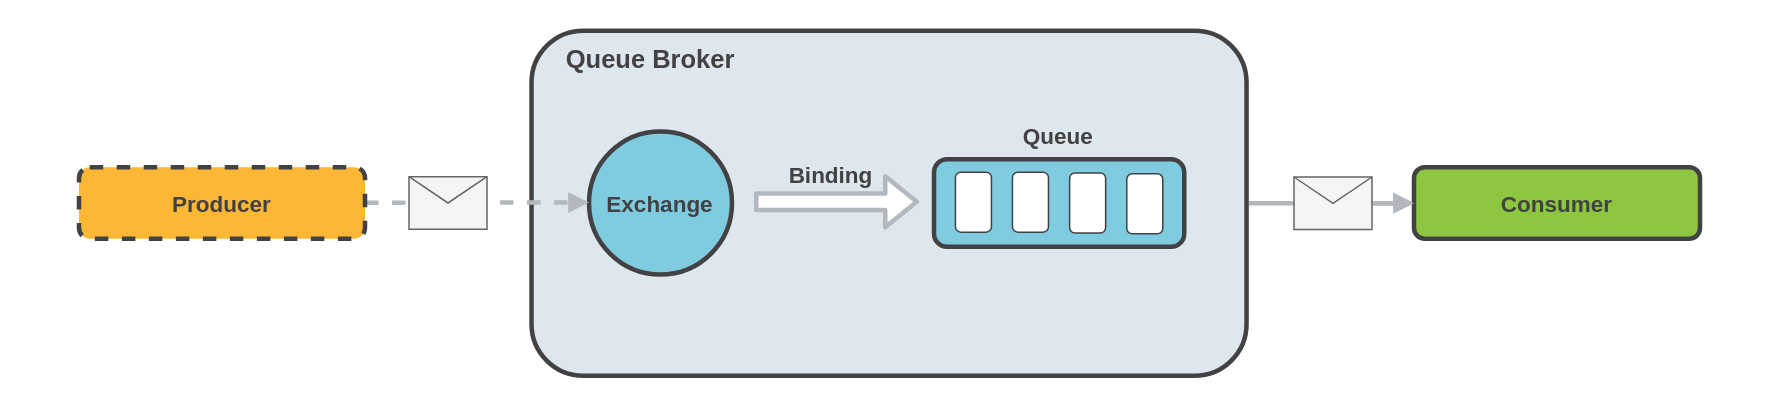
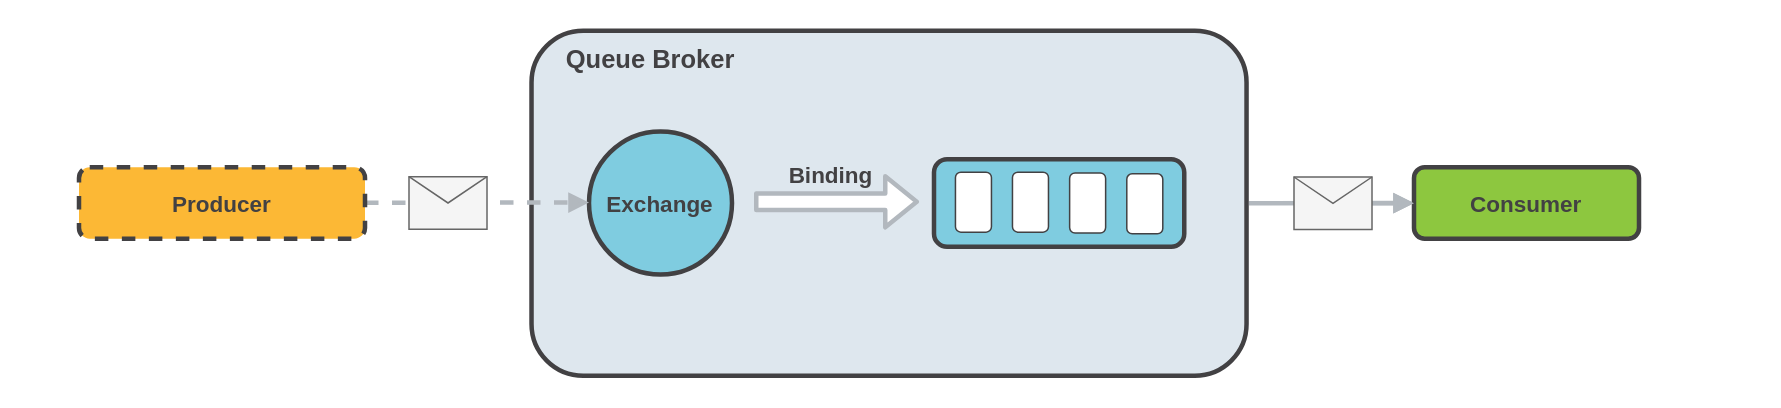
(1059, 136) -> none
(1557, 203) -> (1526, 203)
